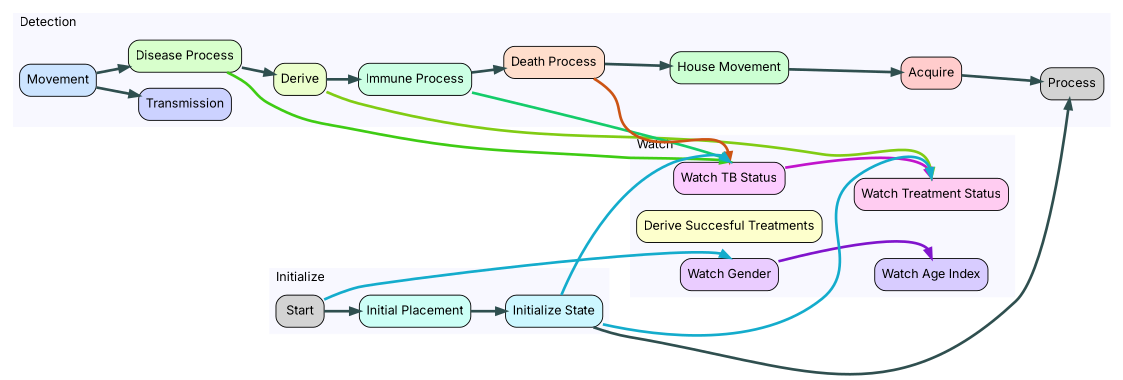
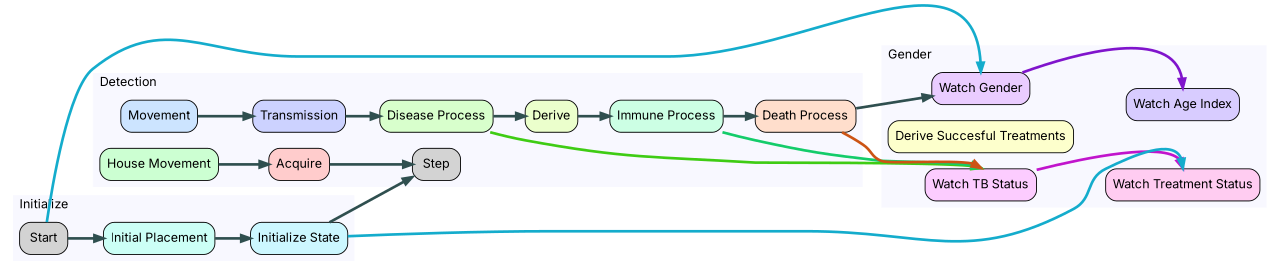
(633, 65) -> (889, 103)
(108, 71) -> (358, 116)
(1072, 84) -> (436, 164)
(616, 137) -> none
(655, 145) -> (910, 55)
(622, 199) -> none
